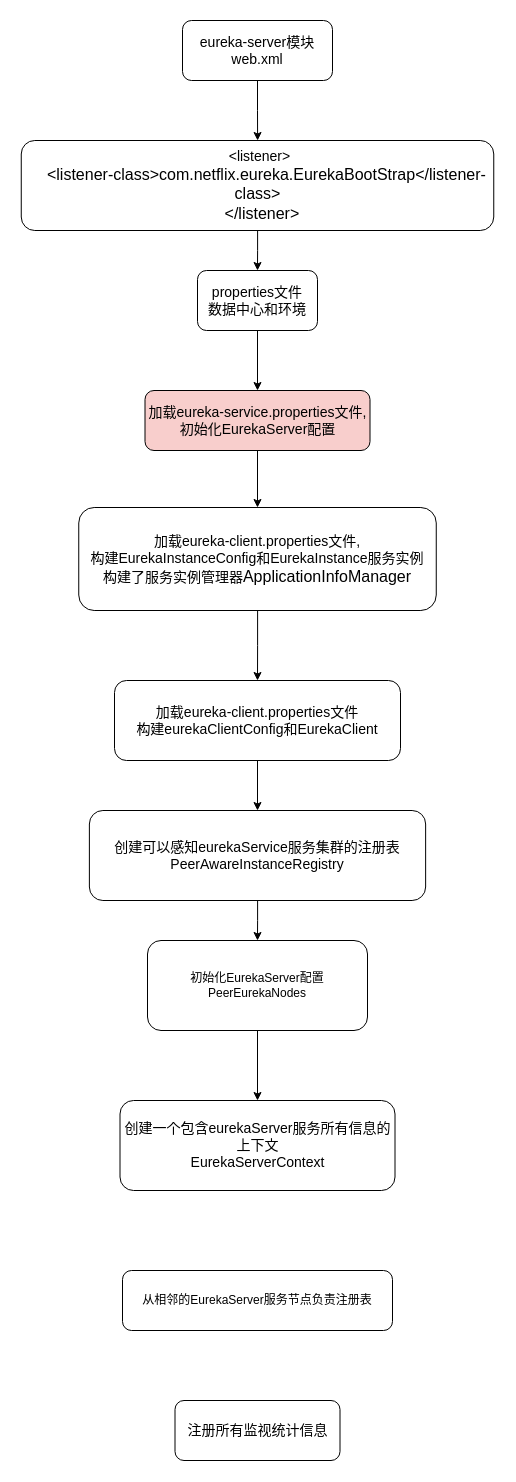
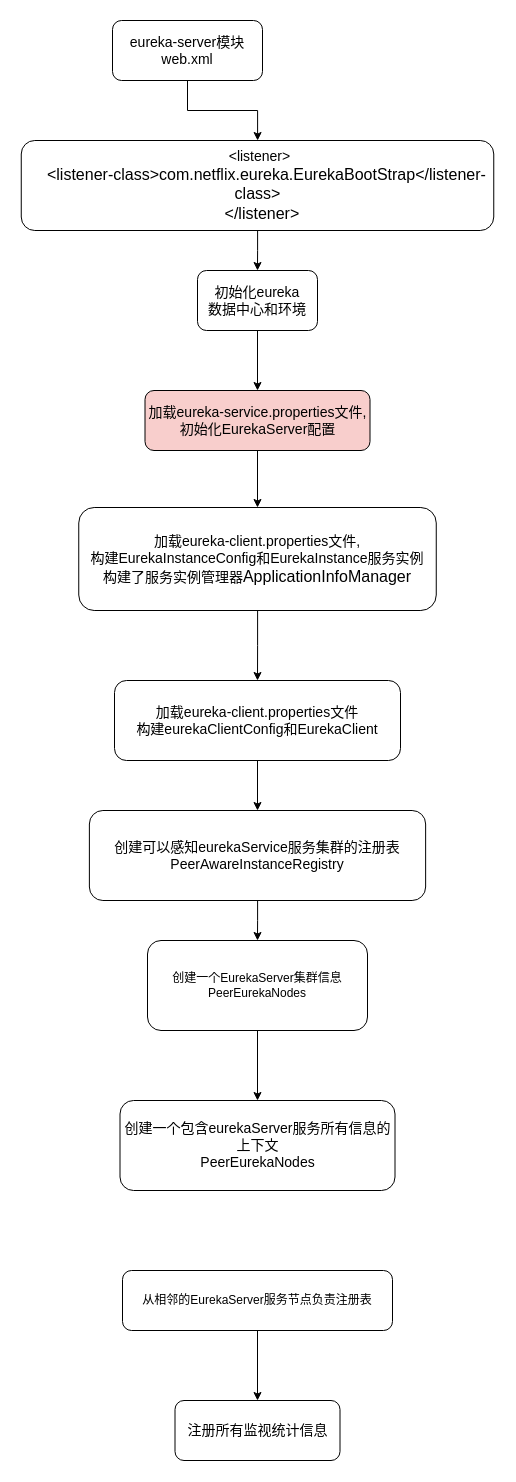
(258, 51) -> (188, 51)
(258, 301) -> (258, 301)
(258, 986) -> (258, 986)
(258, 1146) -> (258, 1146)
none -> (258, 1362)
